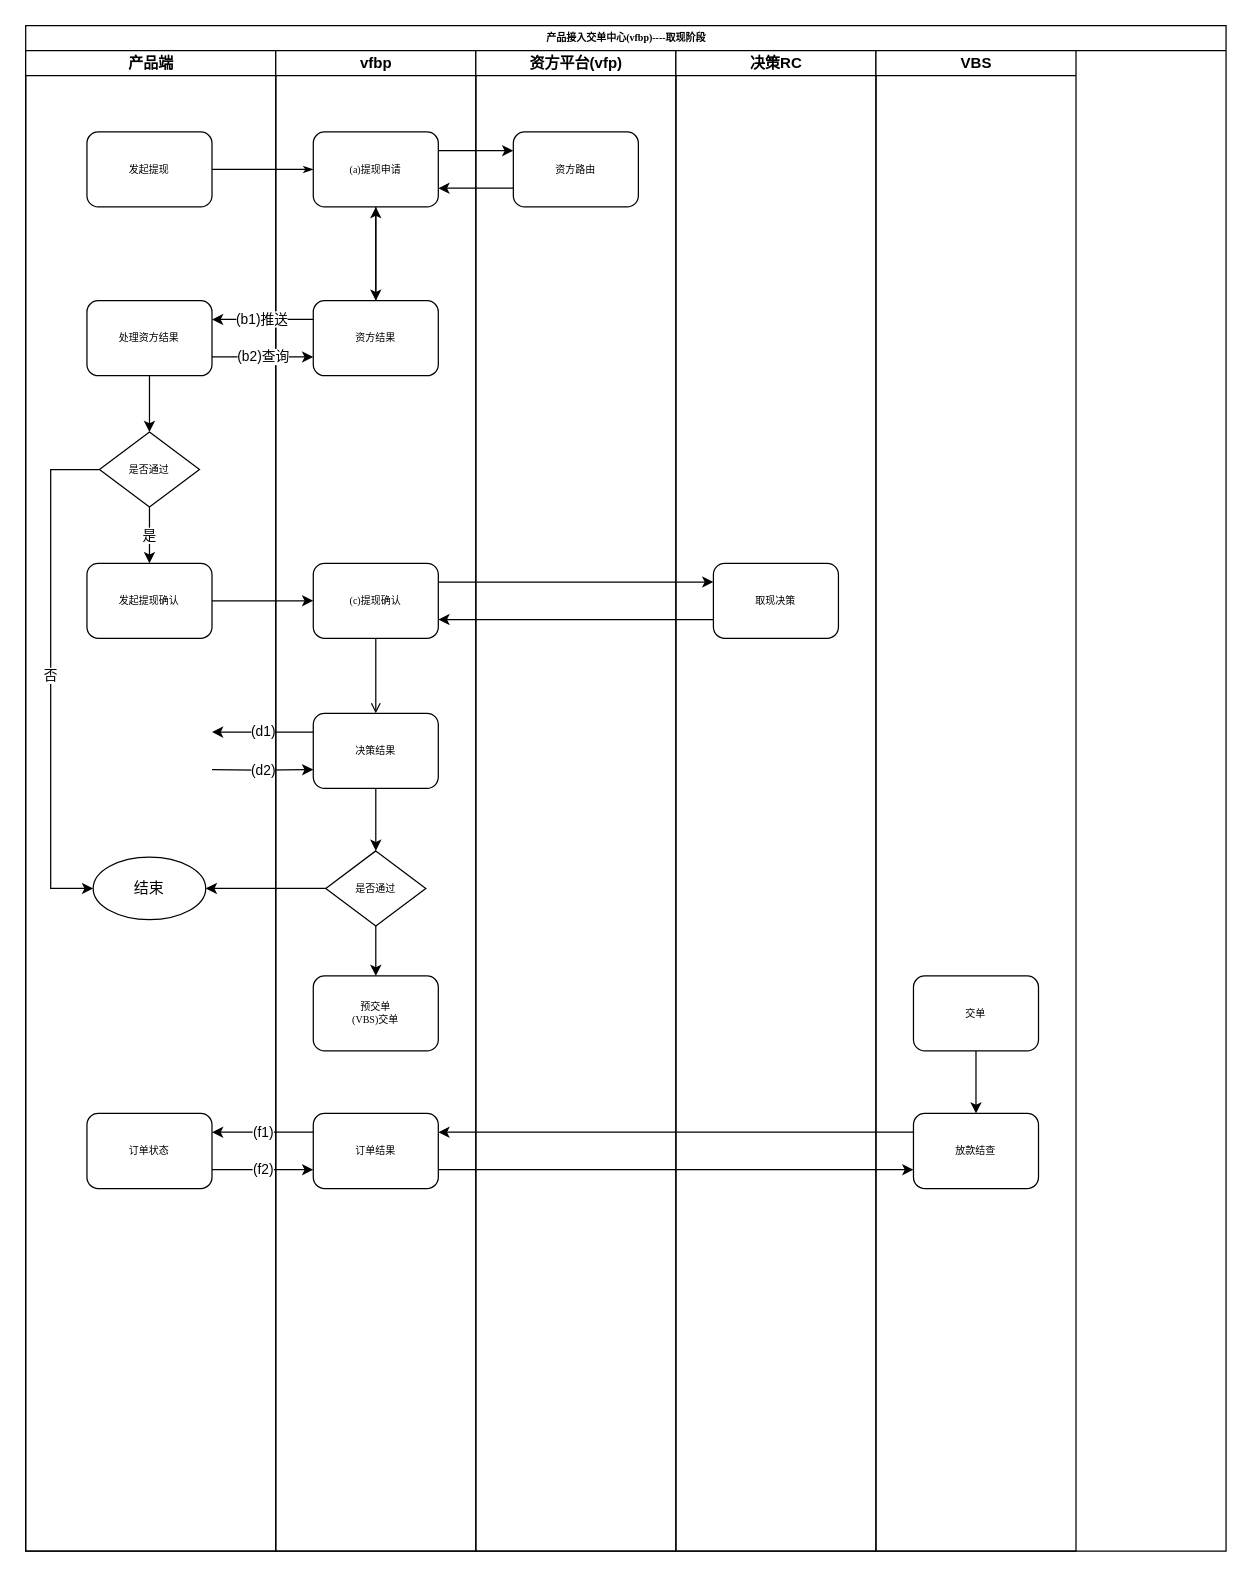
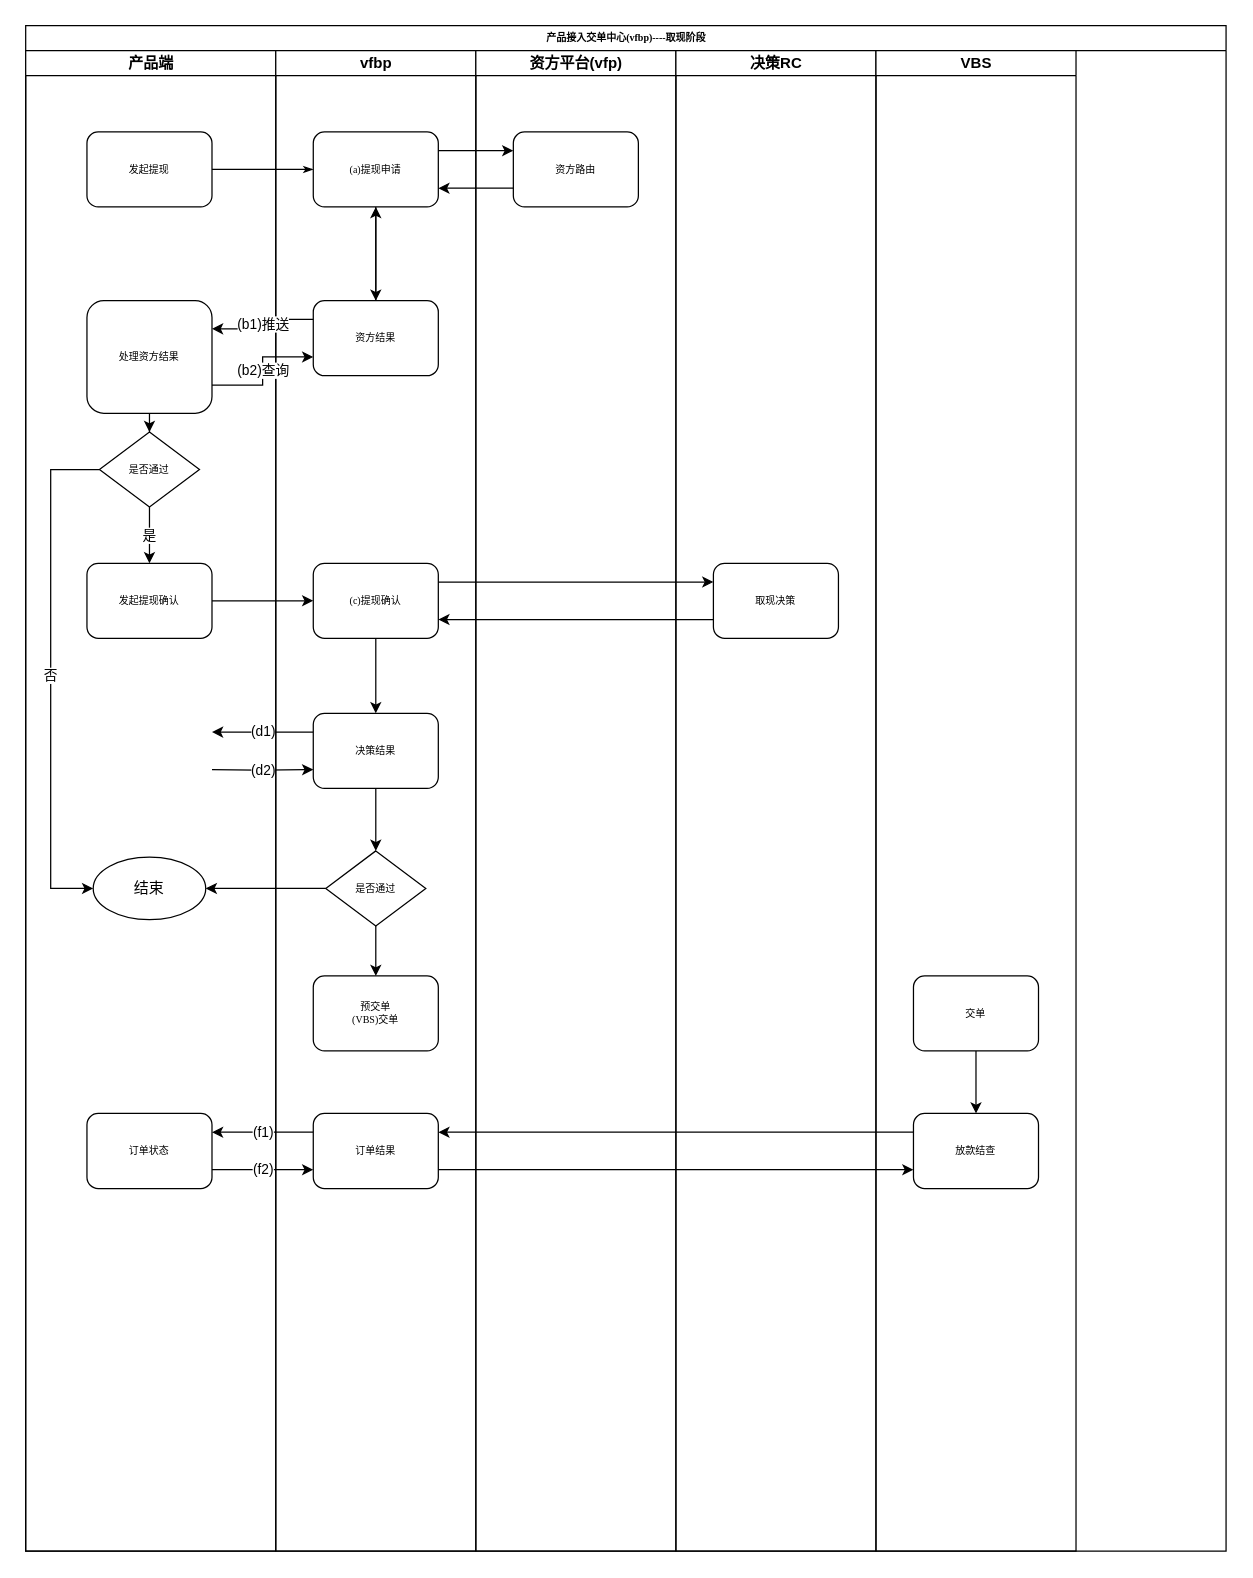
(149, 338) -> (149, 357)
(376, 705) -> (376, 703)
